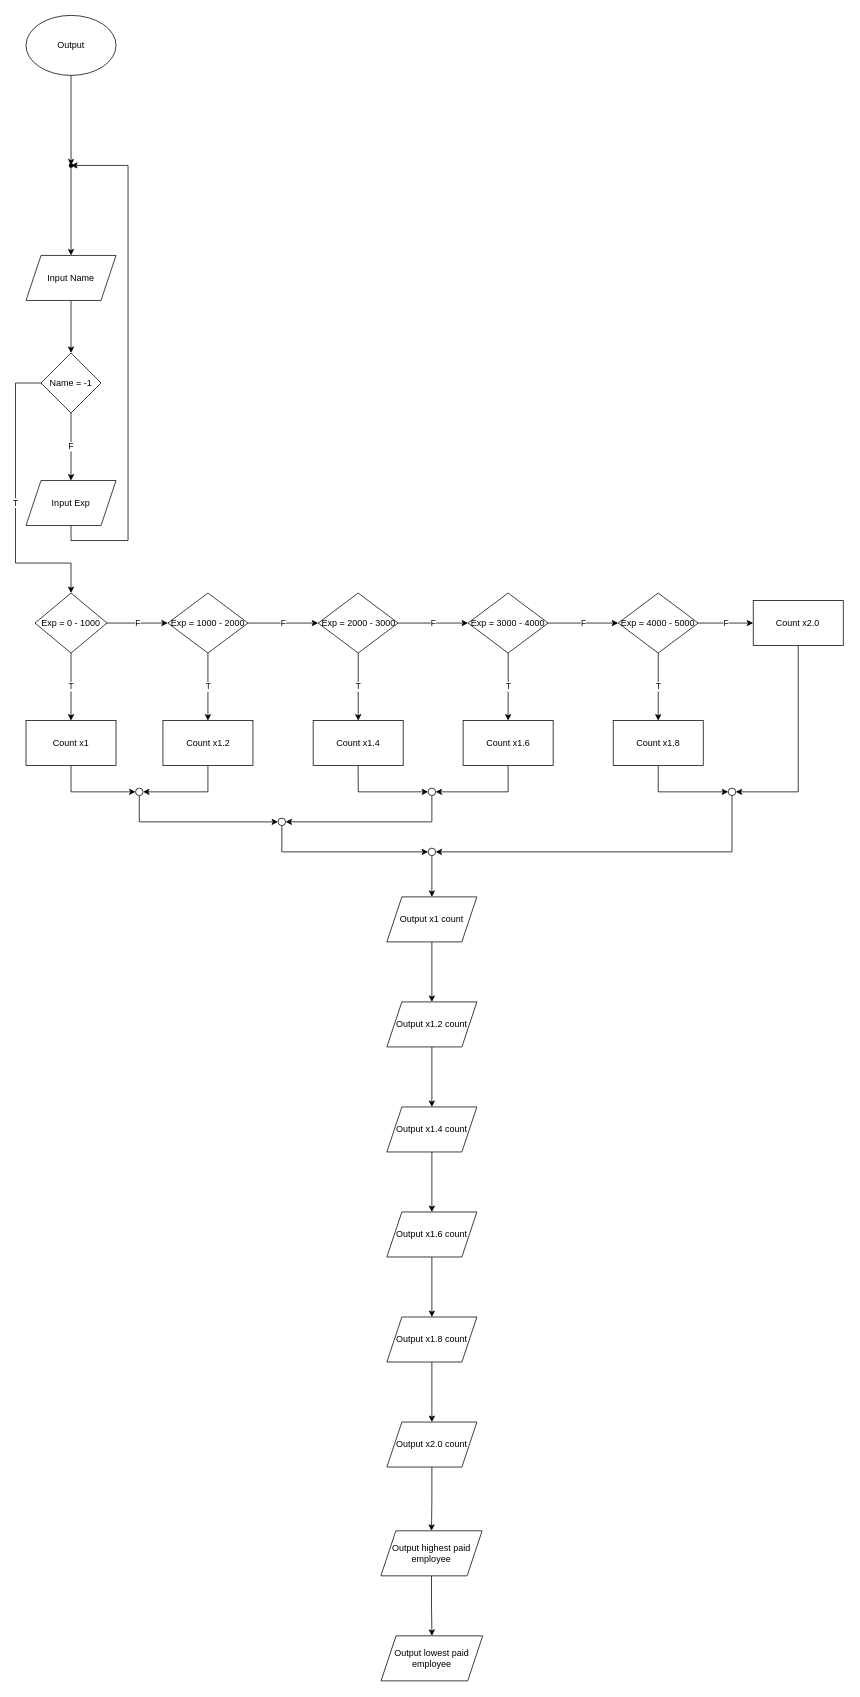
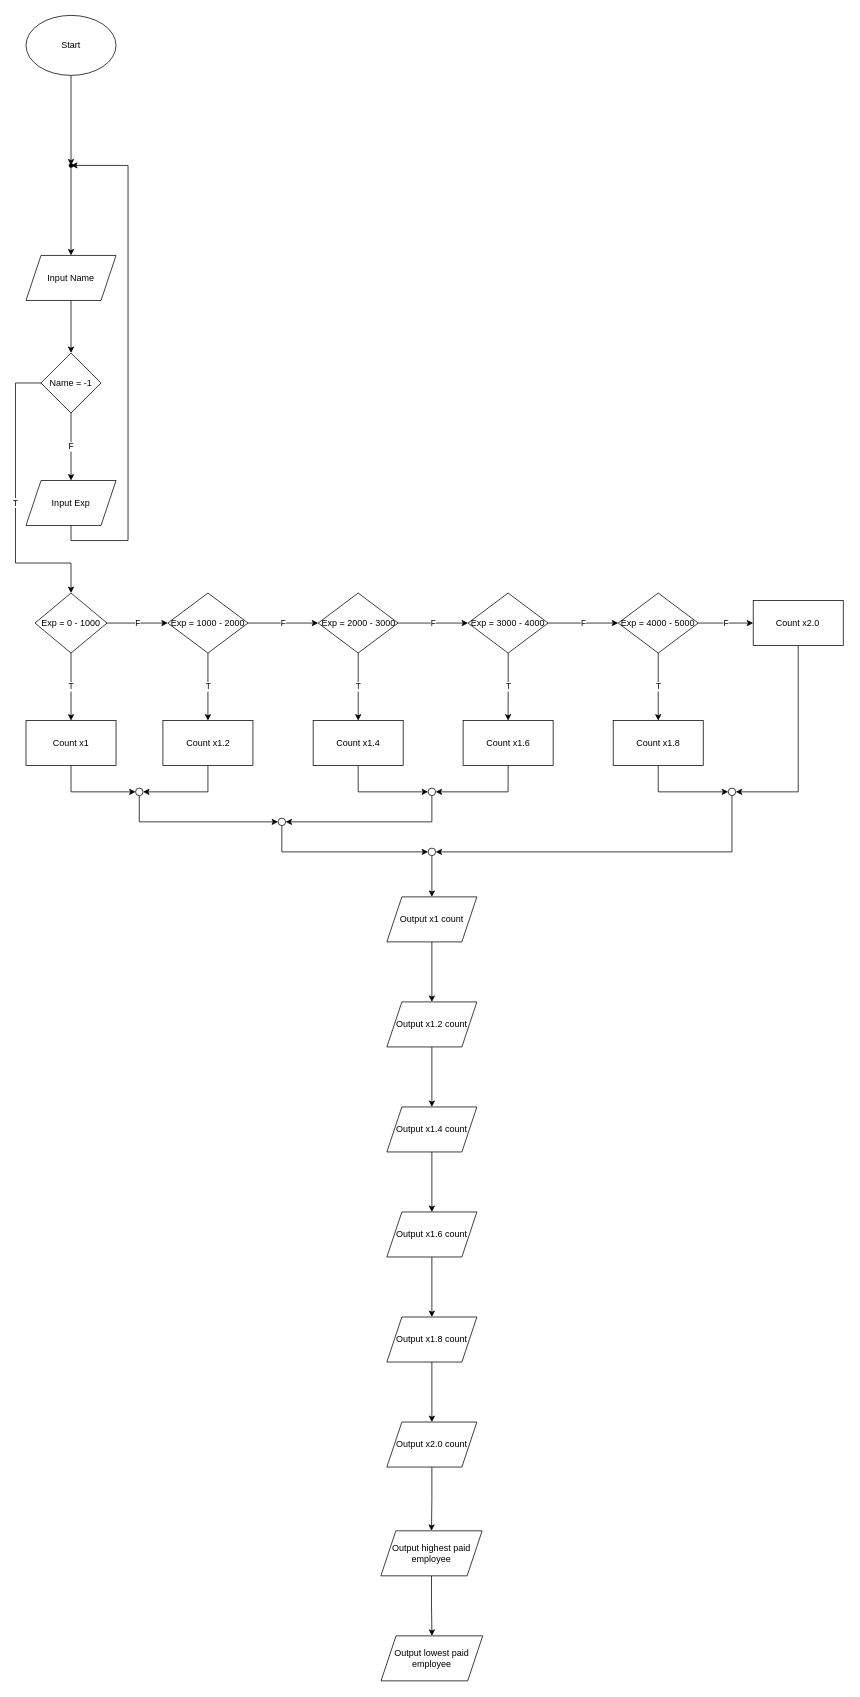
(71, 45) -> (71, 45)
